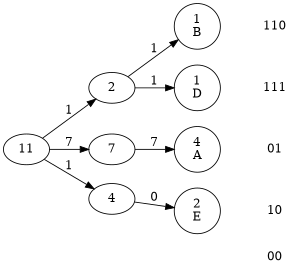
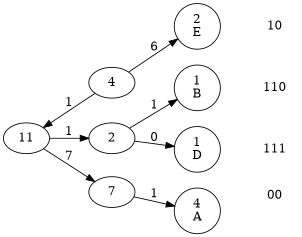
(155, 81) -> (155, 138)
(155, 143) -> (155, 194)
(275, 149) -> none
(65, 172) -> (73, 108)
(155, 198) -> (155, 47)
